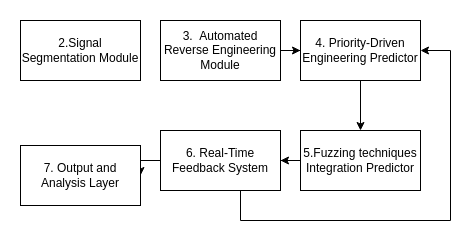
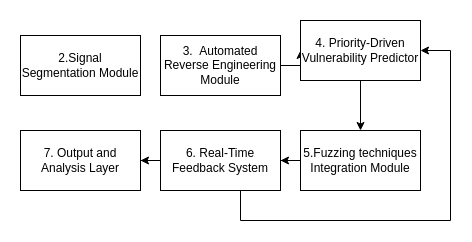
(81, 51) -> (81, 66)
(221, 51) -> (221, 66)
(361, 51) -> (361, 51)
(361, 161) -> (361, 161)
(81, 176) -> (81, 161)
